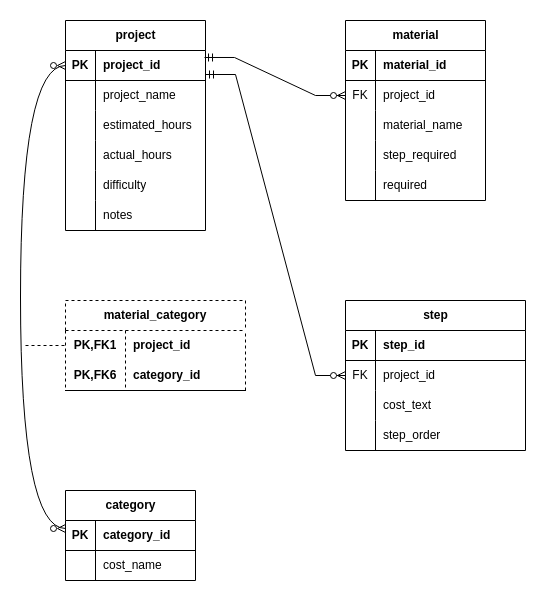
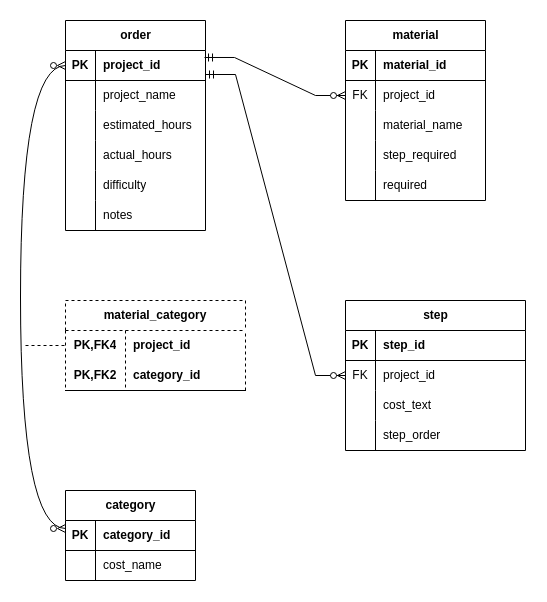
(136, 36) -> (136, 36)
(96, 346) -> (96, 346)
(96, 376) -> (96, 376)
